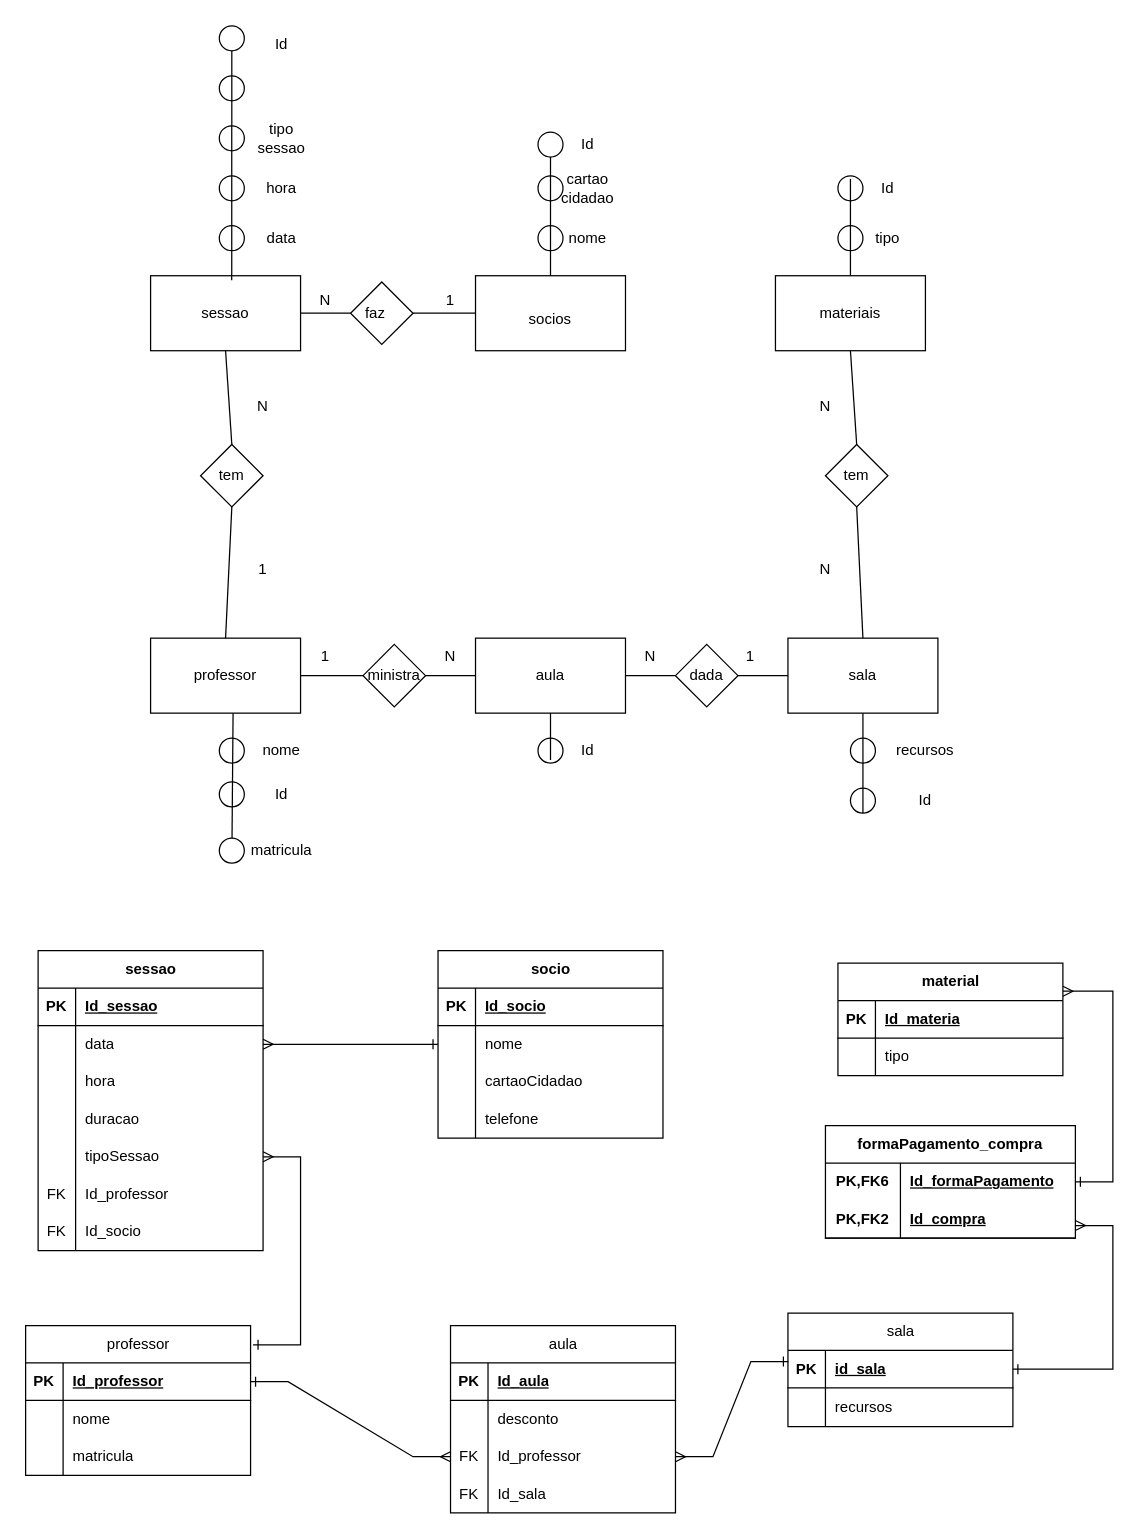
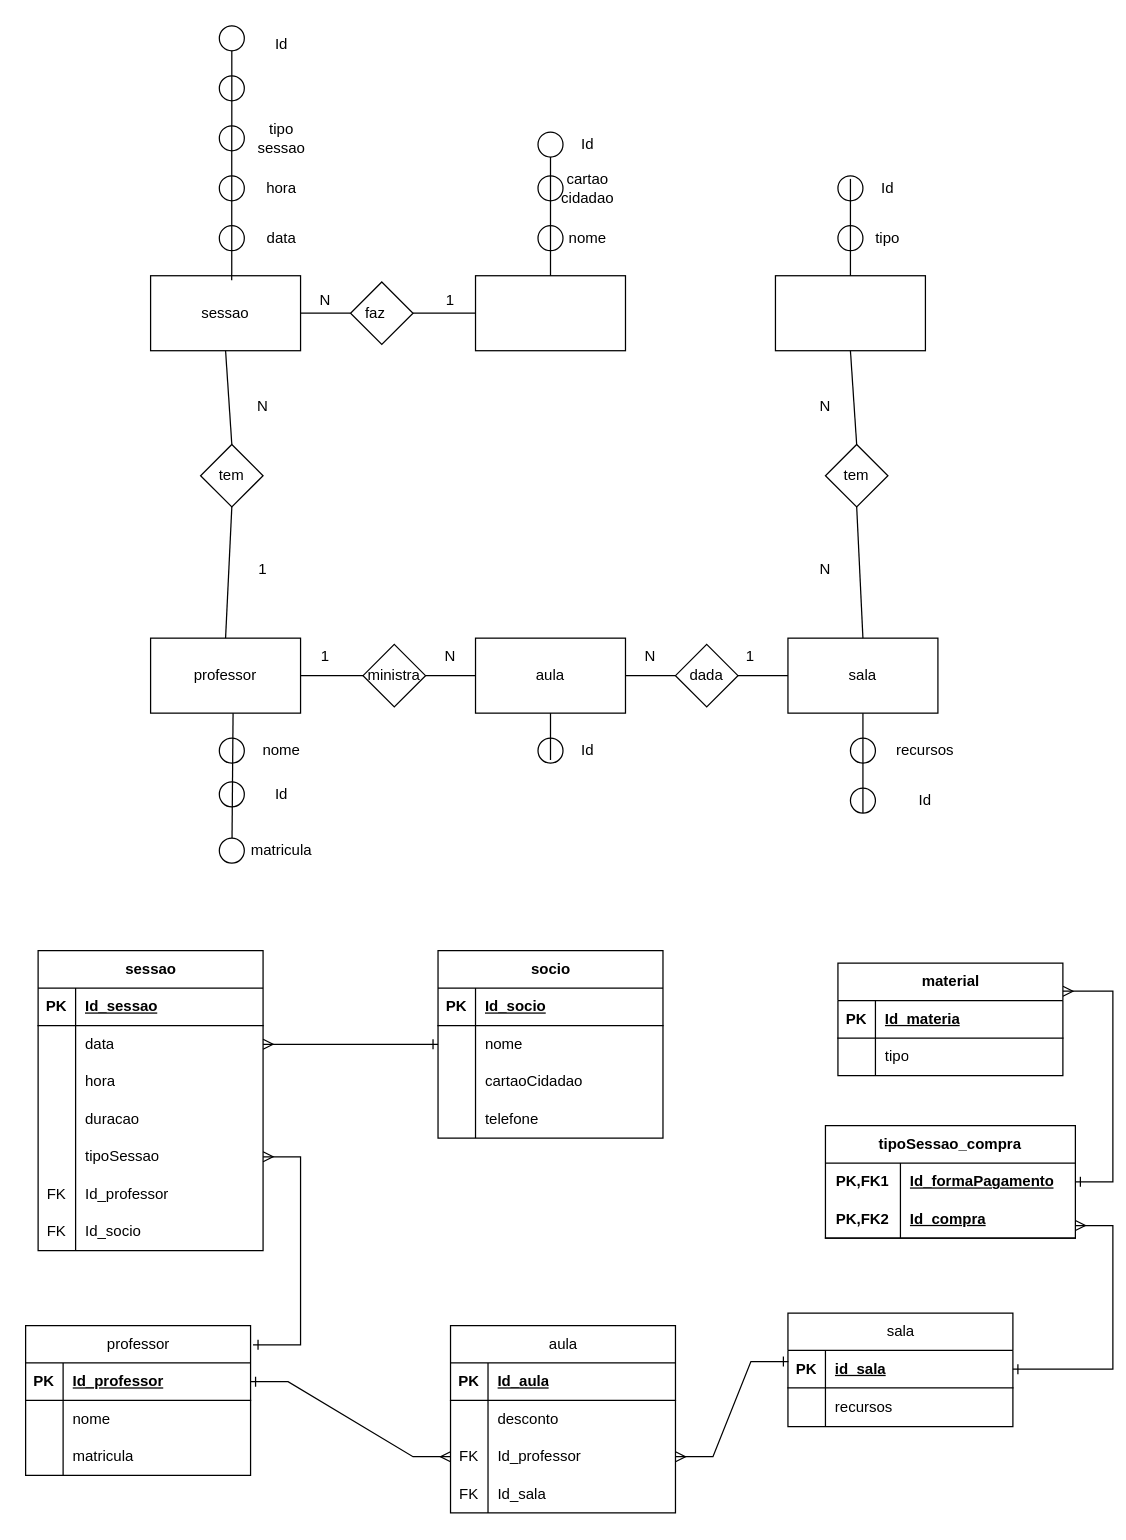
(851, 313) -> none
(551, 319) -> none
(951, 1144) -> (951, 1144)
(863, 1182) -> (863, 1182)
